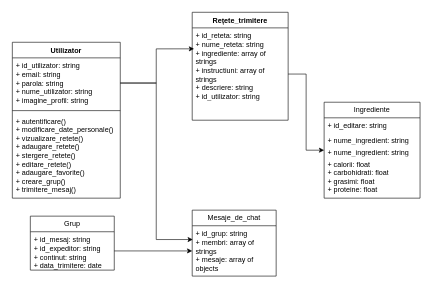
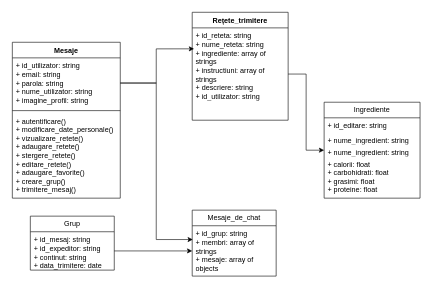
(66, 51) -> (66, 51)
